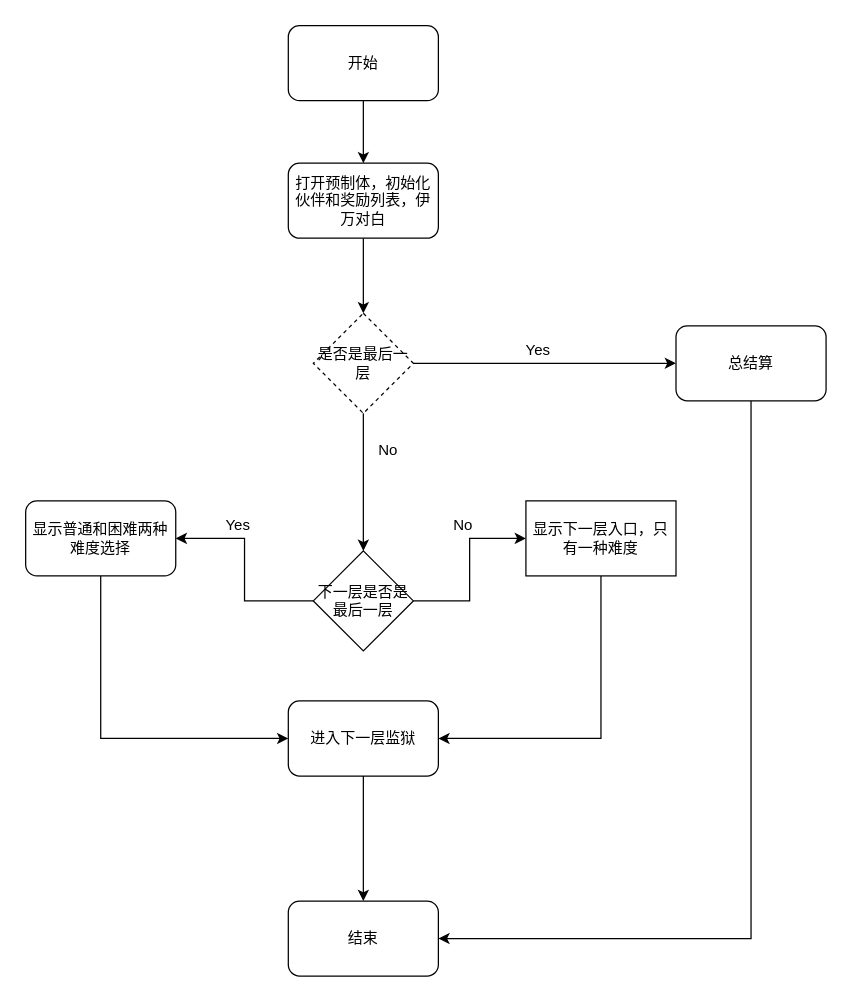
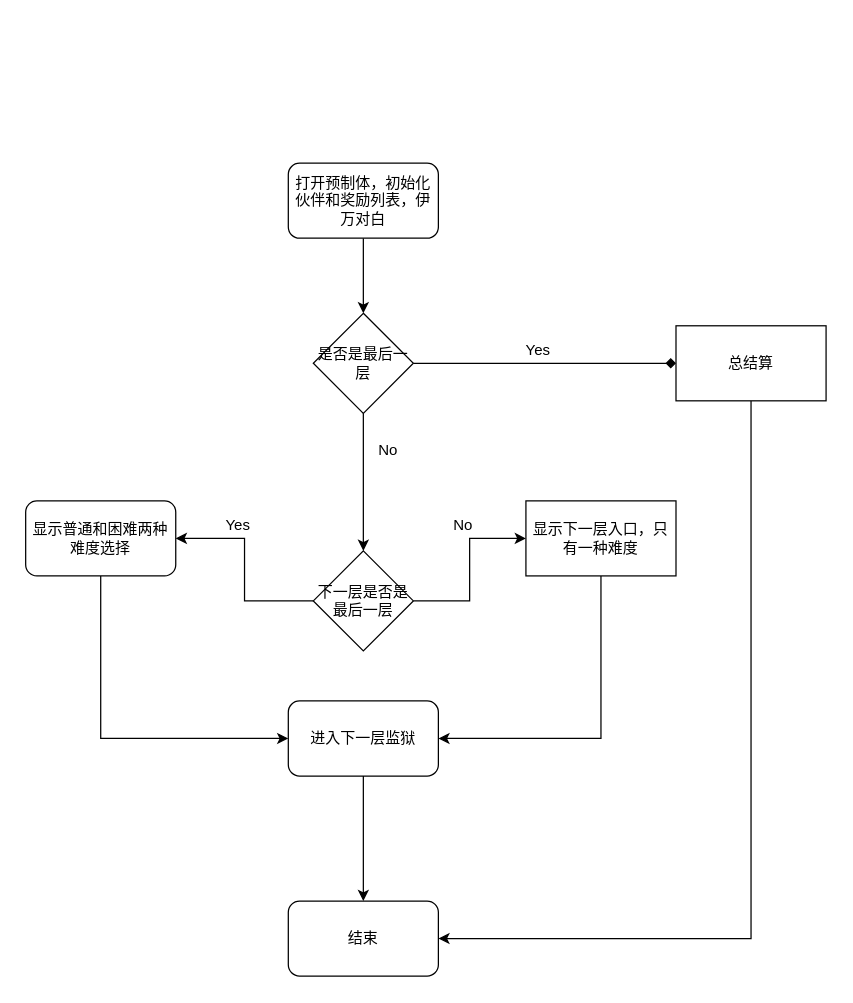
(363, 63) -> none
(363, 128) -> none
(363, 363) -> (363, 363)
(666, 363) -> (665, 363)
(751, 363) -> (751, 363)
